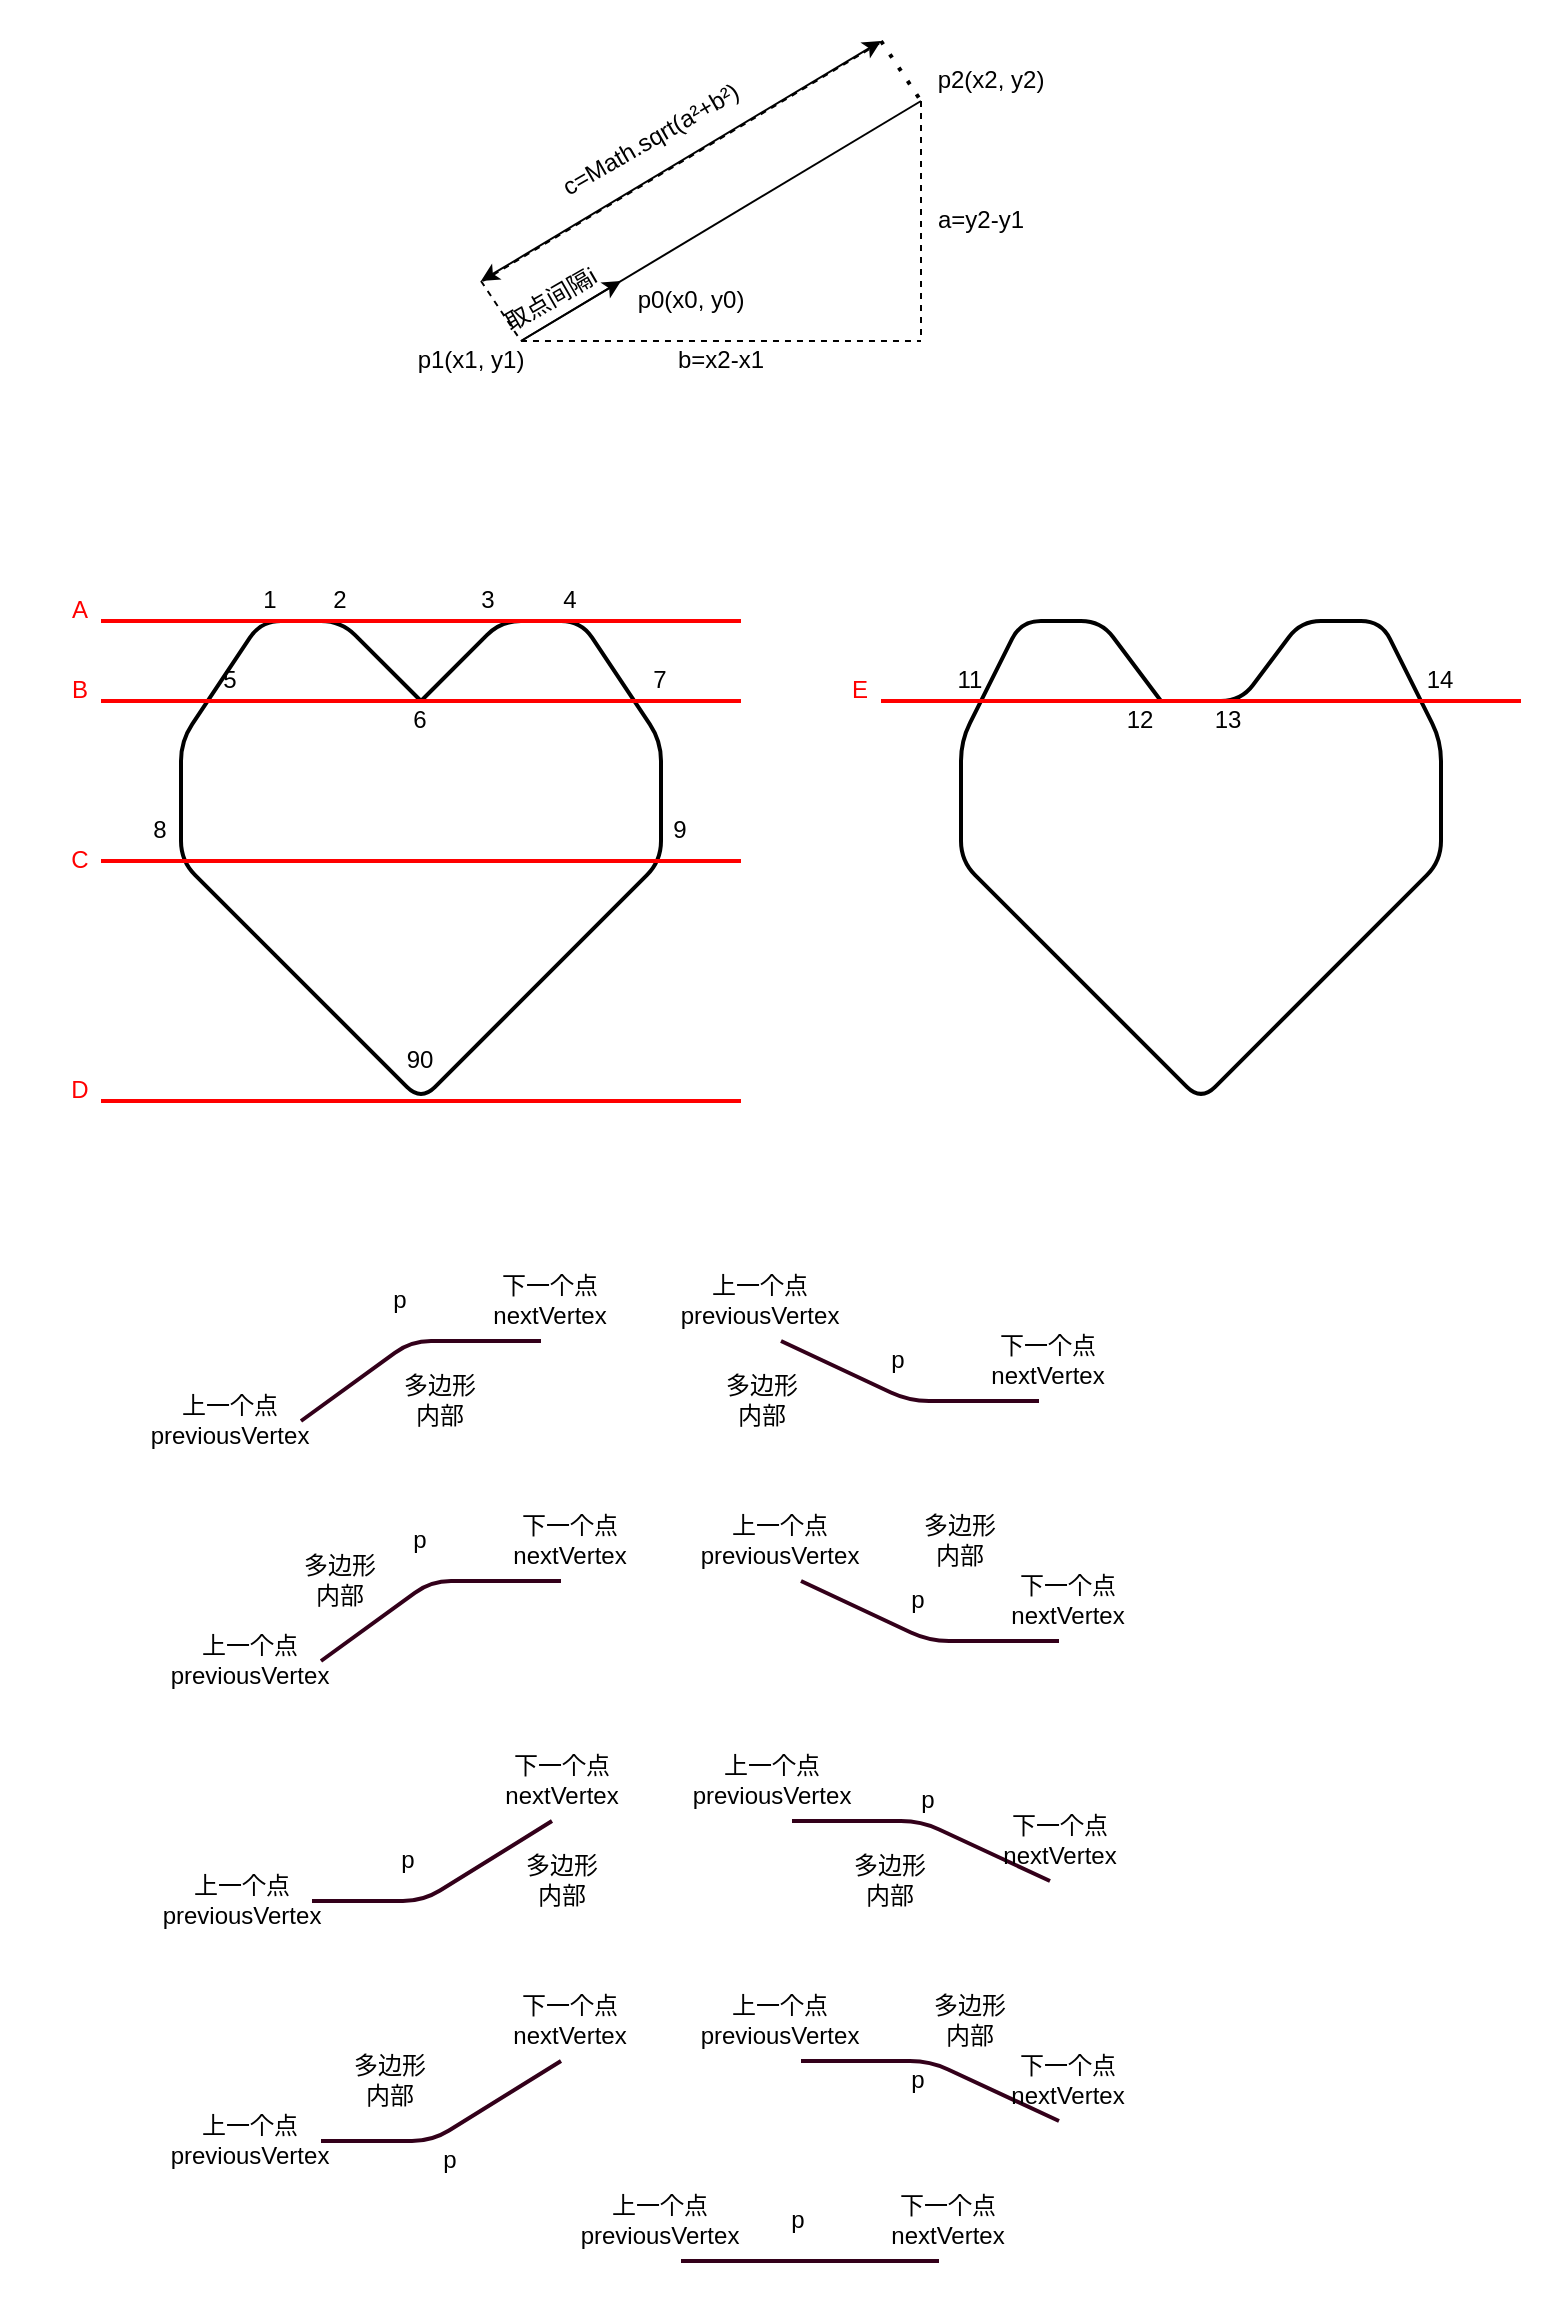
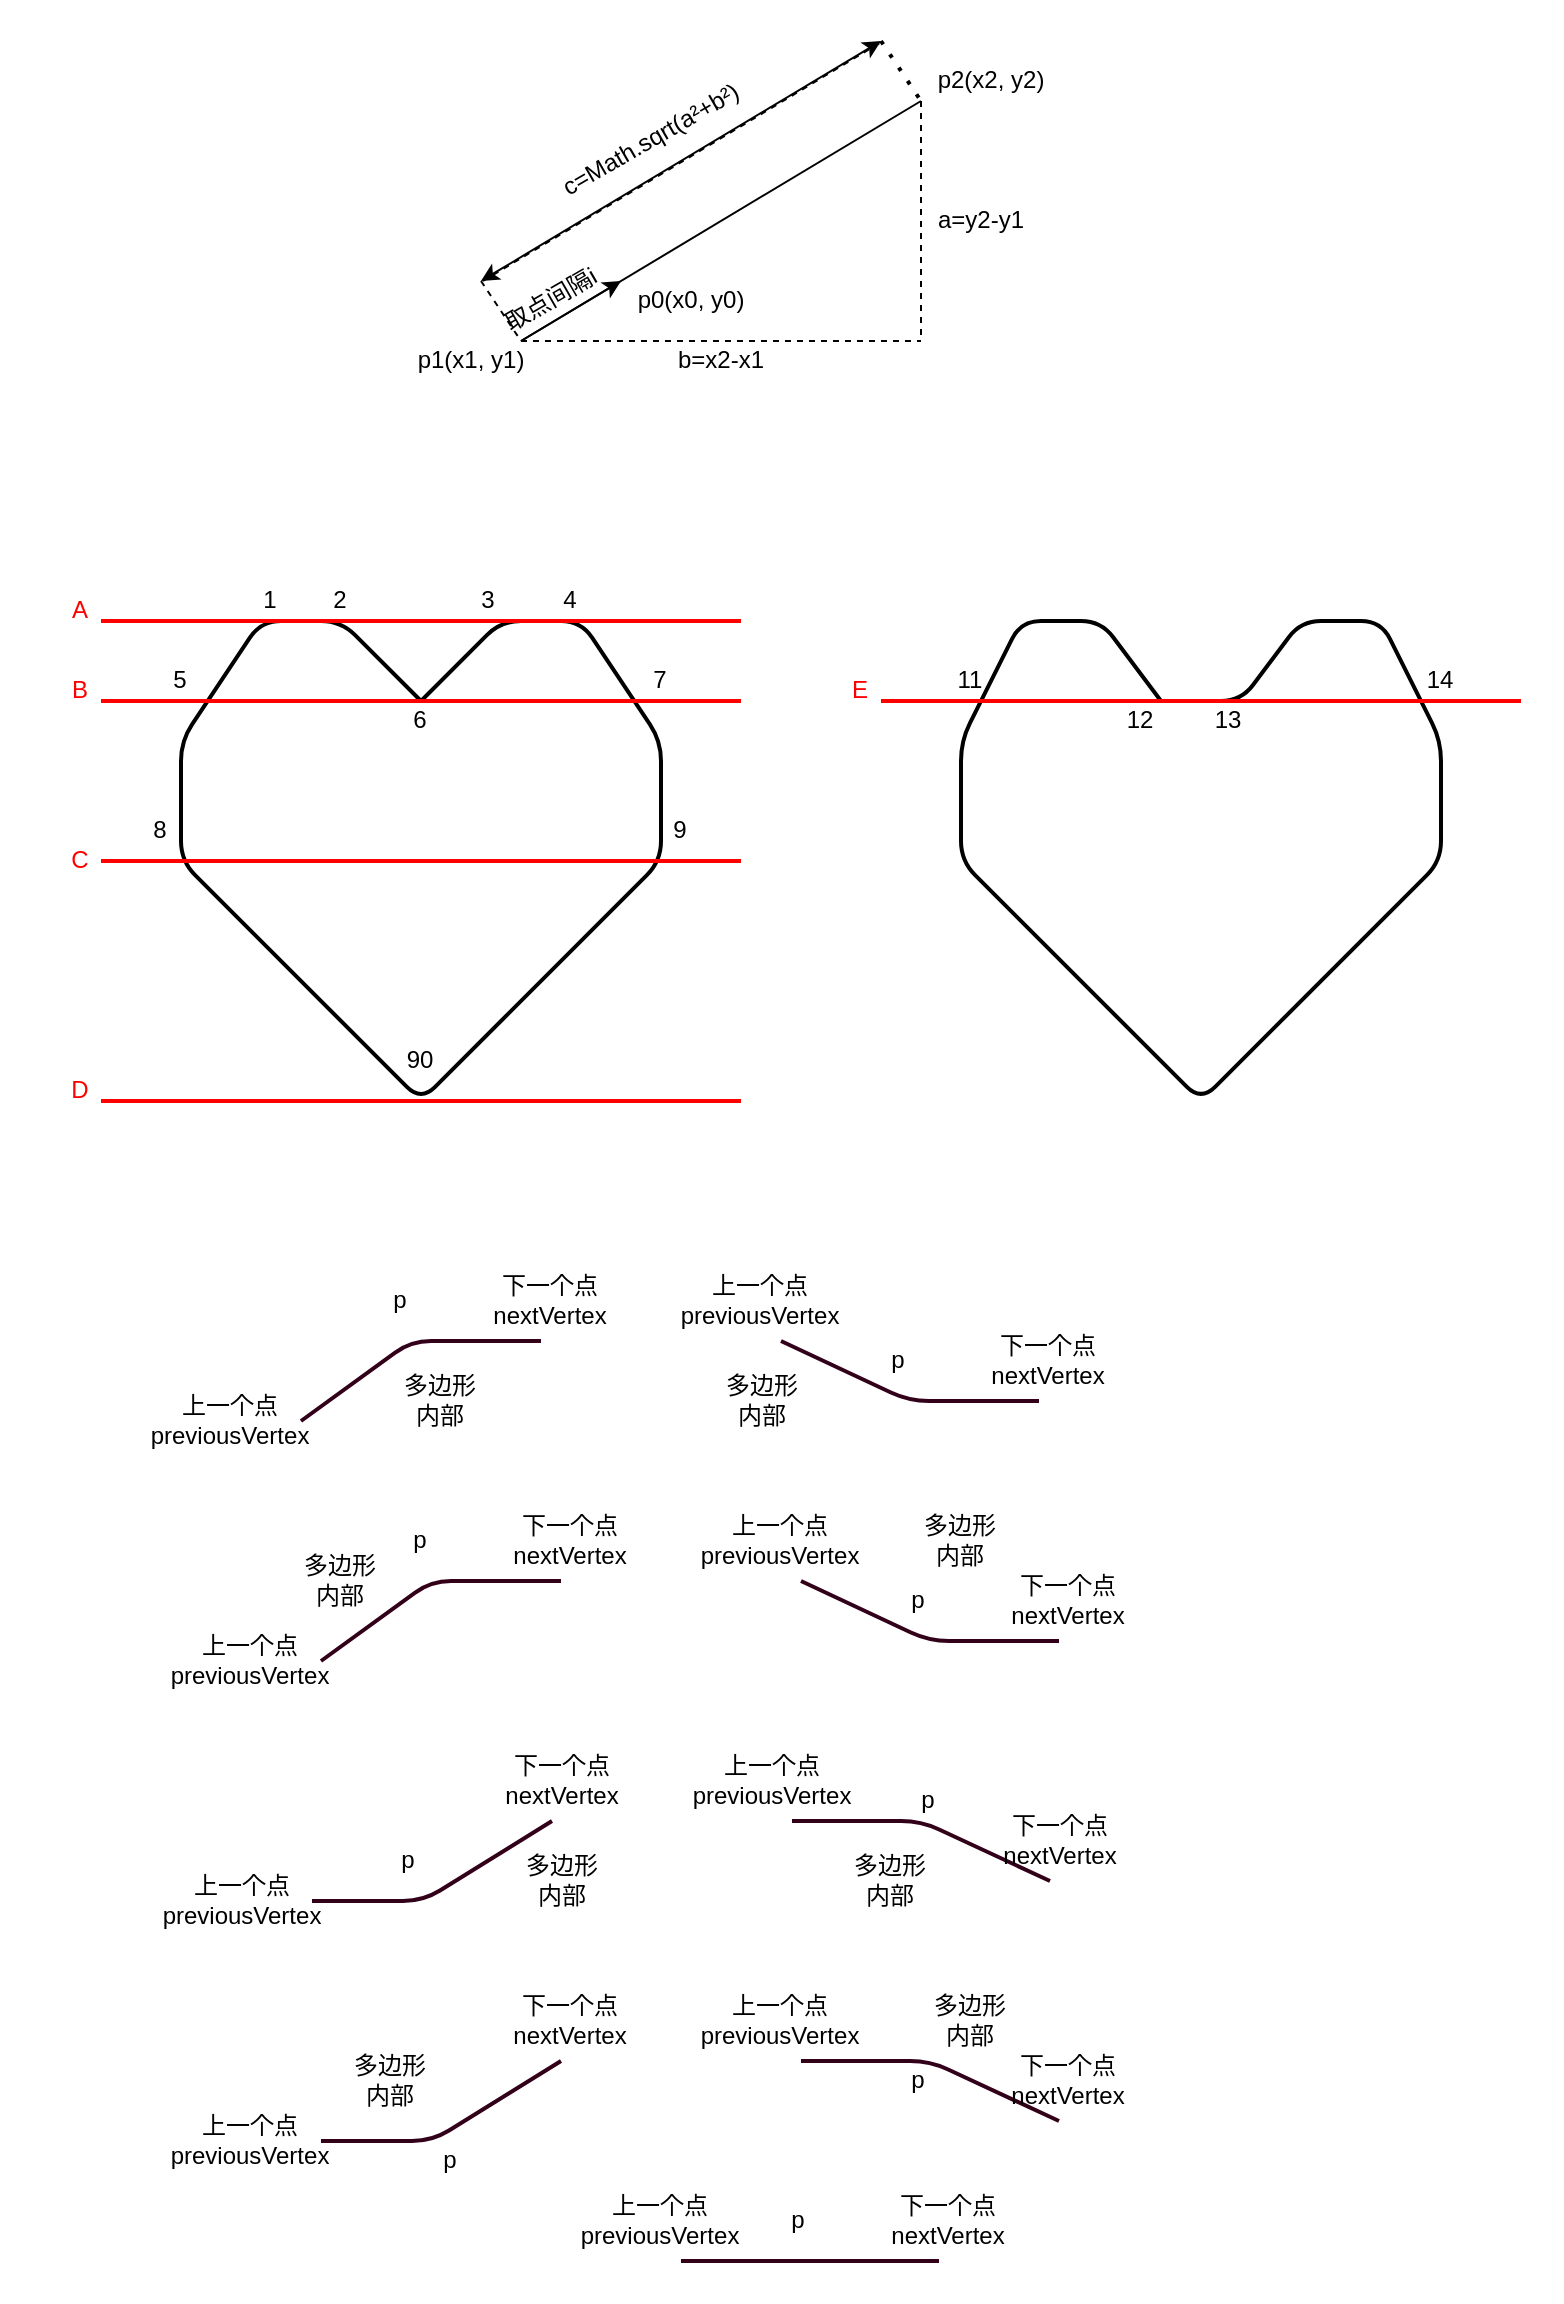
(231, 681) -> (181, 681)
